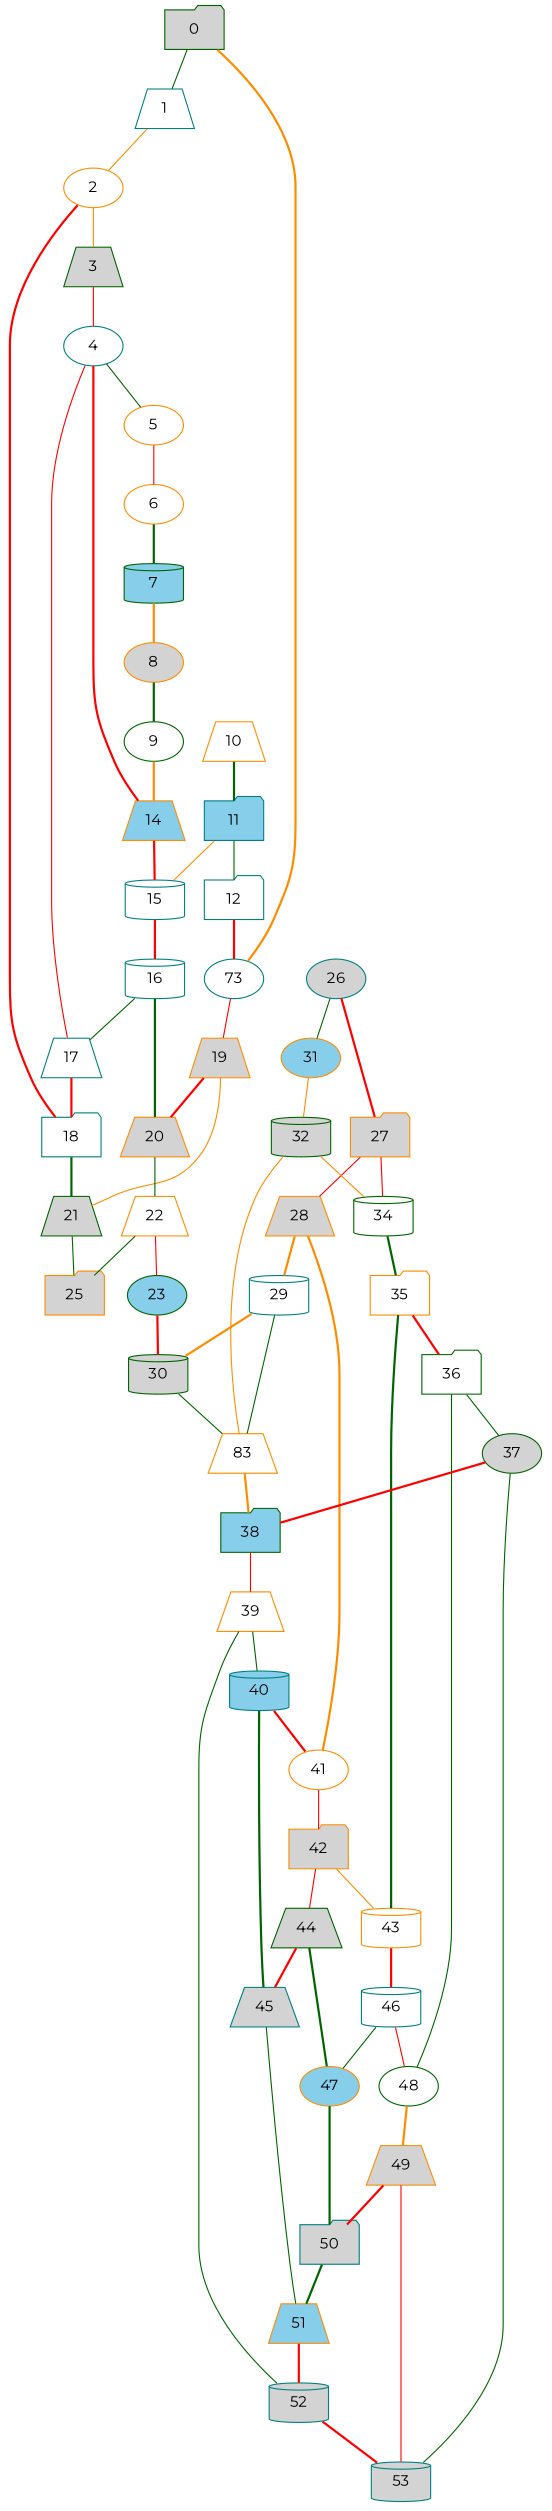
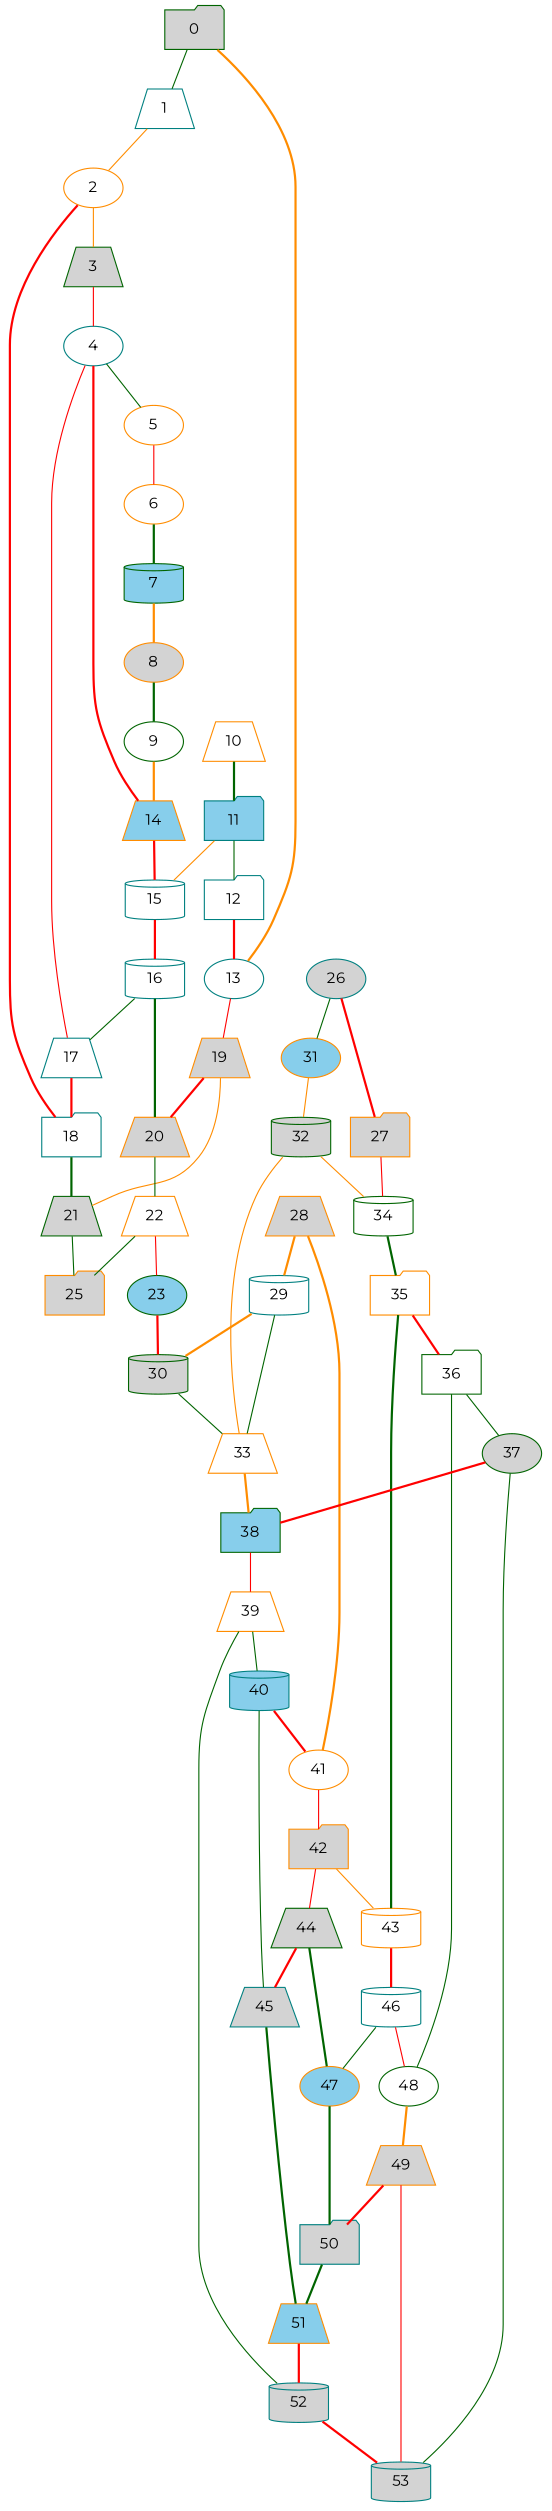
(234, 979) -> (234, 979)
(336, 1181) -> none
(243, 1453) -> (243, 1453)
(259, 1849) -> (259, 1849)
(279, 2166) -> (279, 2166)
